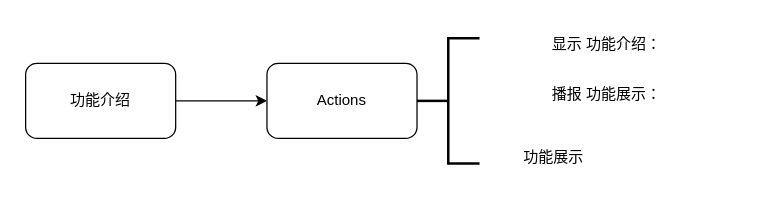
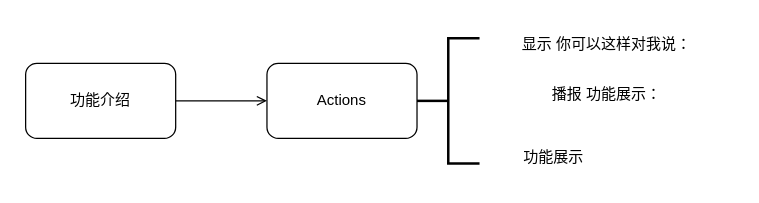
(607, 44) -> (607, 44)
(257, 101) -> (258, 101)
